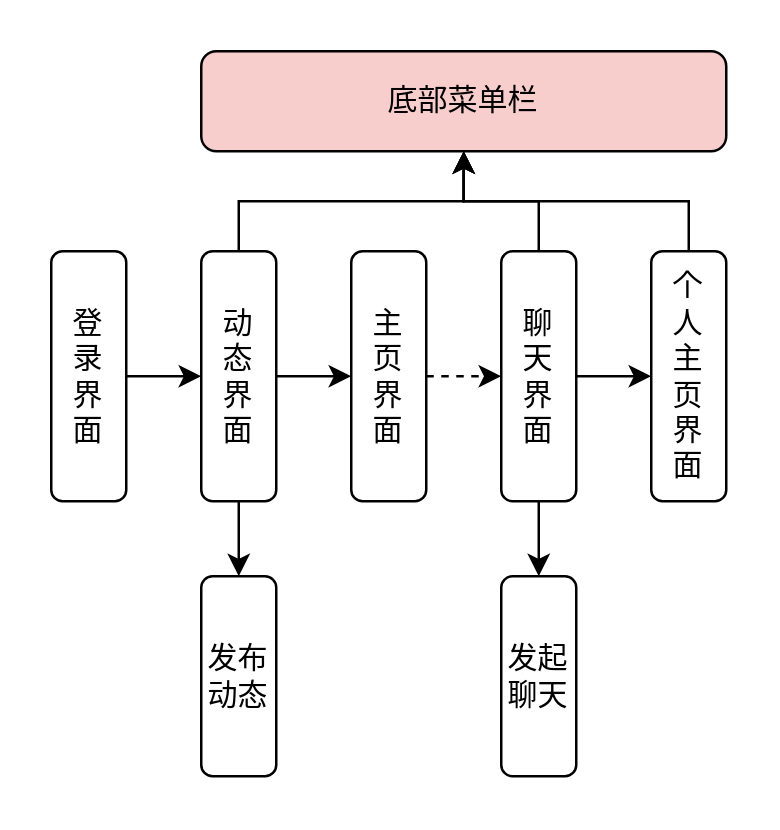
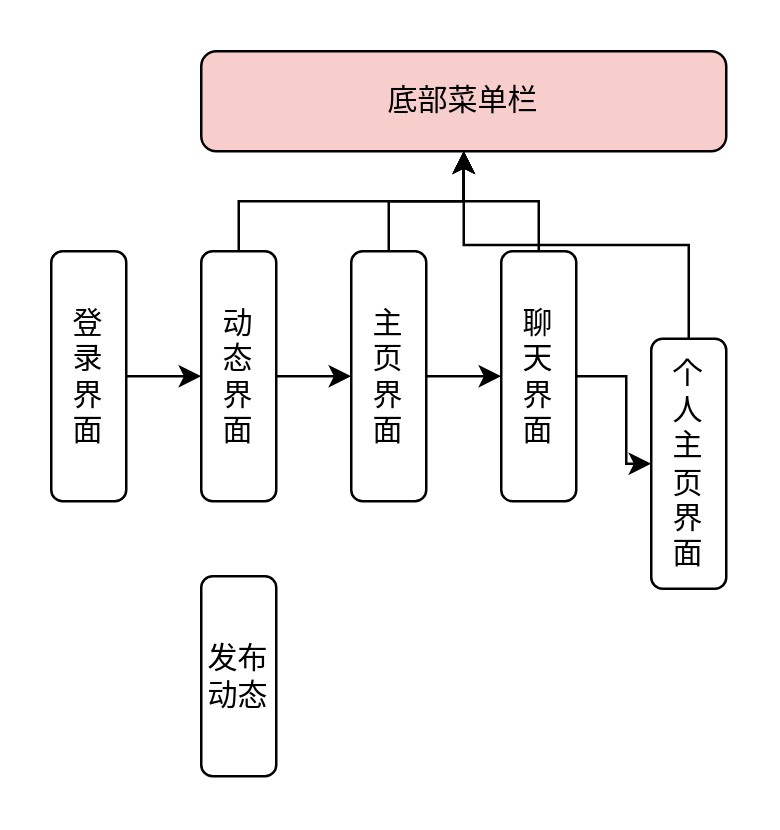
none -> (389, 229)
(457, 376) -> (457, 376)
(689, 376) -> (689, 464)
(239, 530) -> none
(539, 530) -> none
(539, 676) -> none
